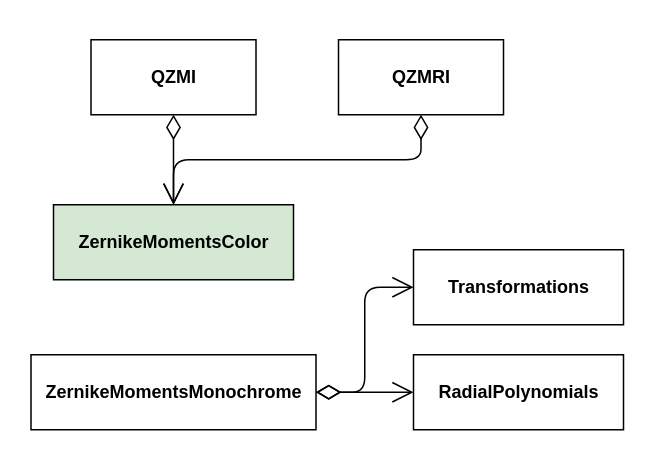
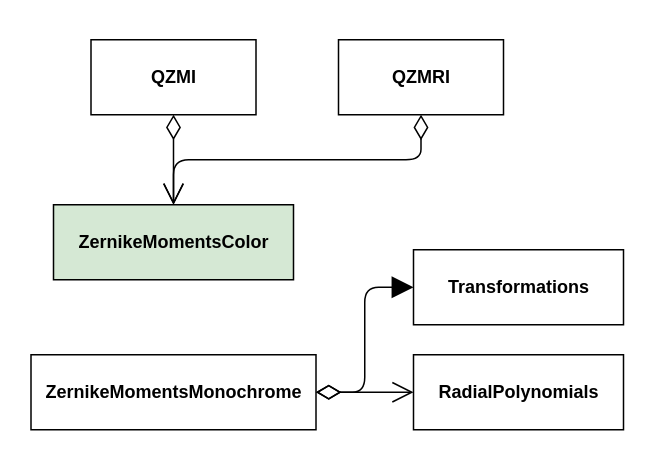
(399, 287) -> (391, 287)
